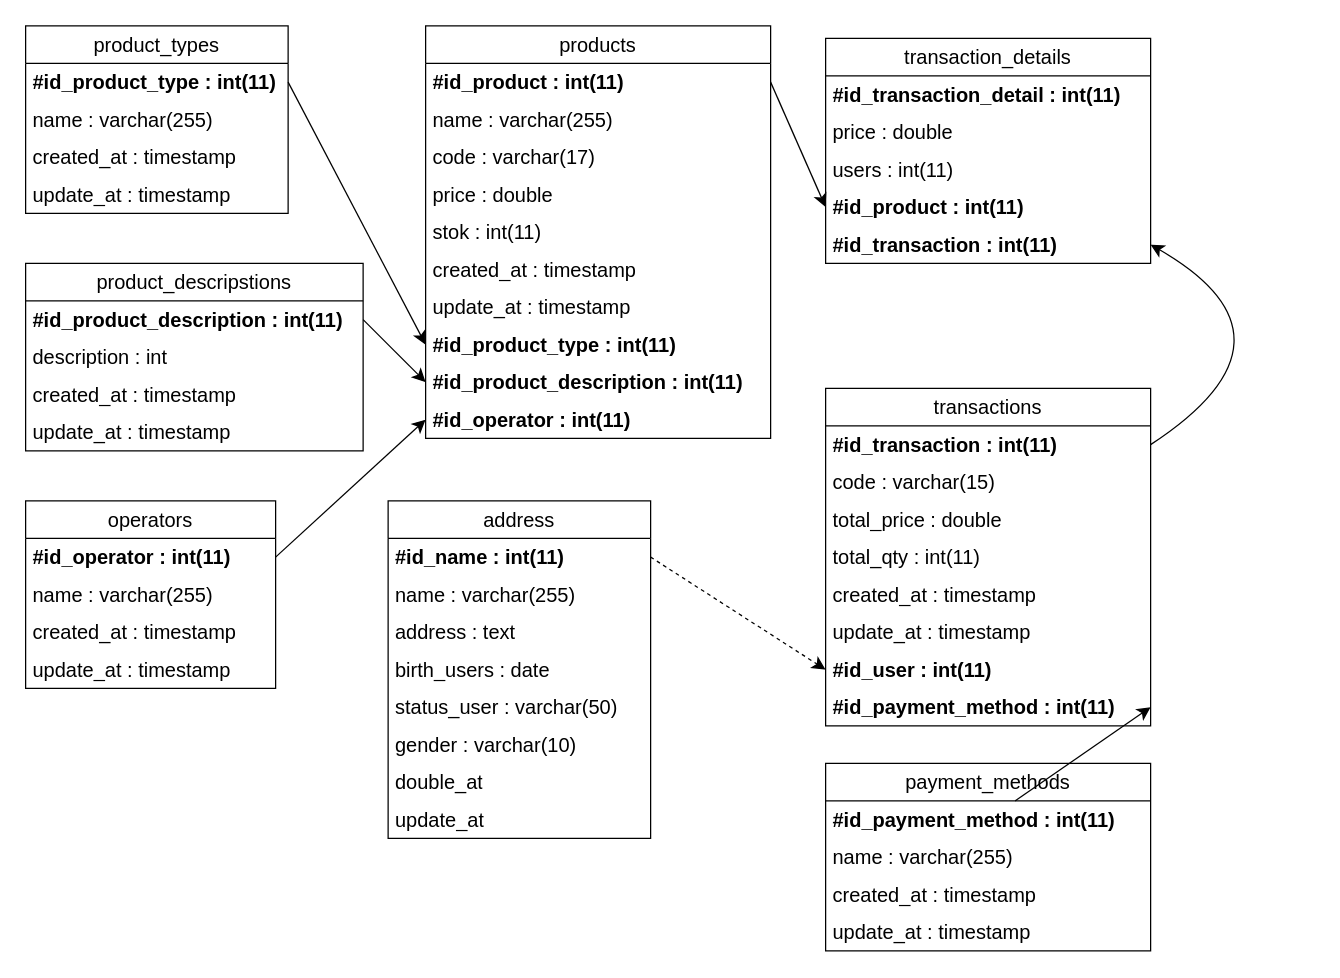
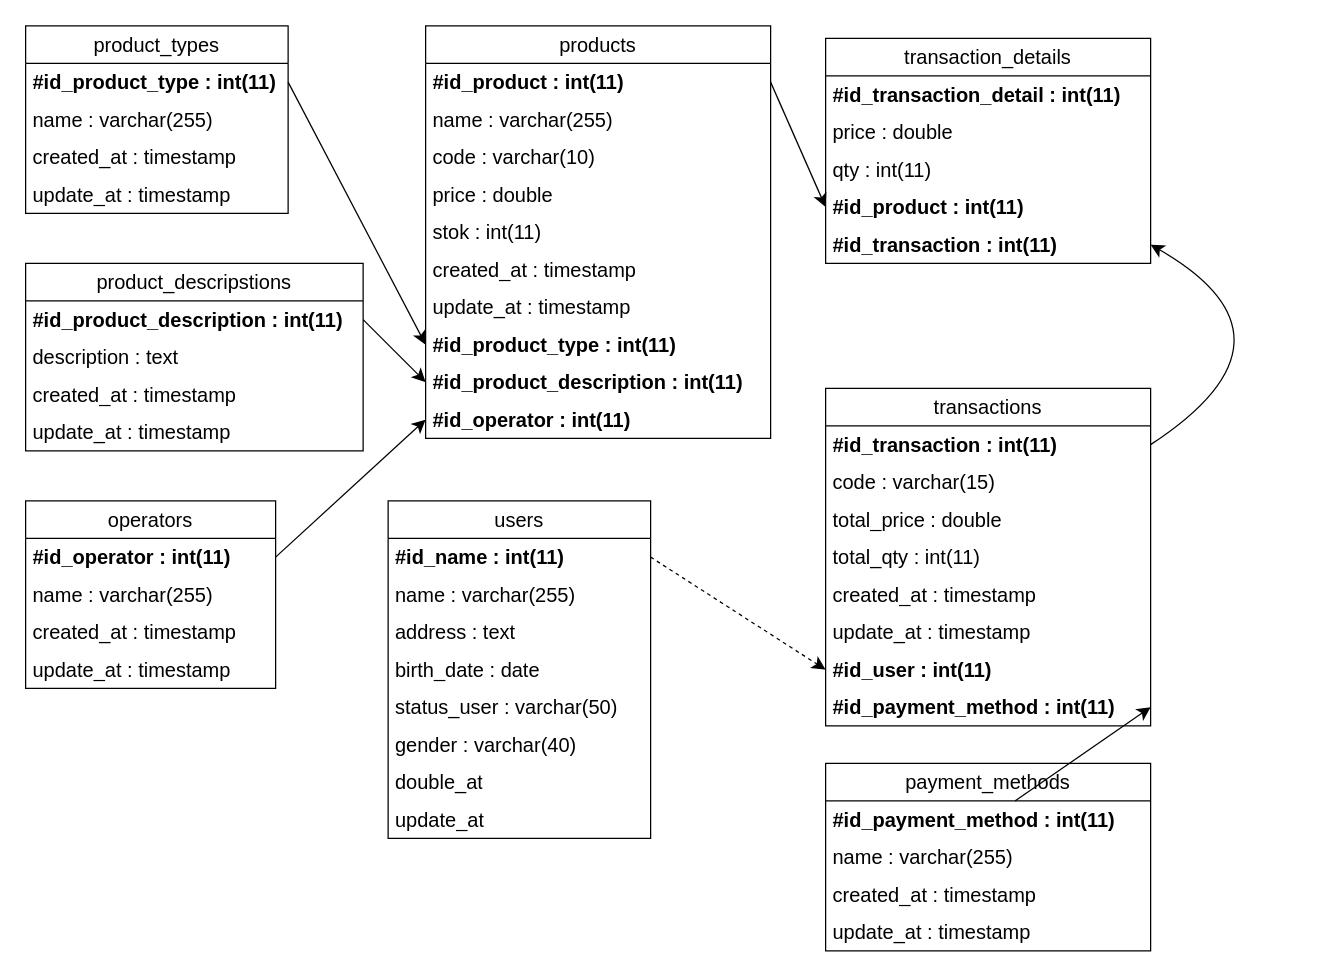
(526, 157) -> (526, 157)
(907, 169) -> (896, 169)
(113, 357) -> (121, 357)
(519, 519) -> (519, 519)
(486, 669) -> (480, 669)
(500, 744) -> (500, 744)
